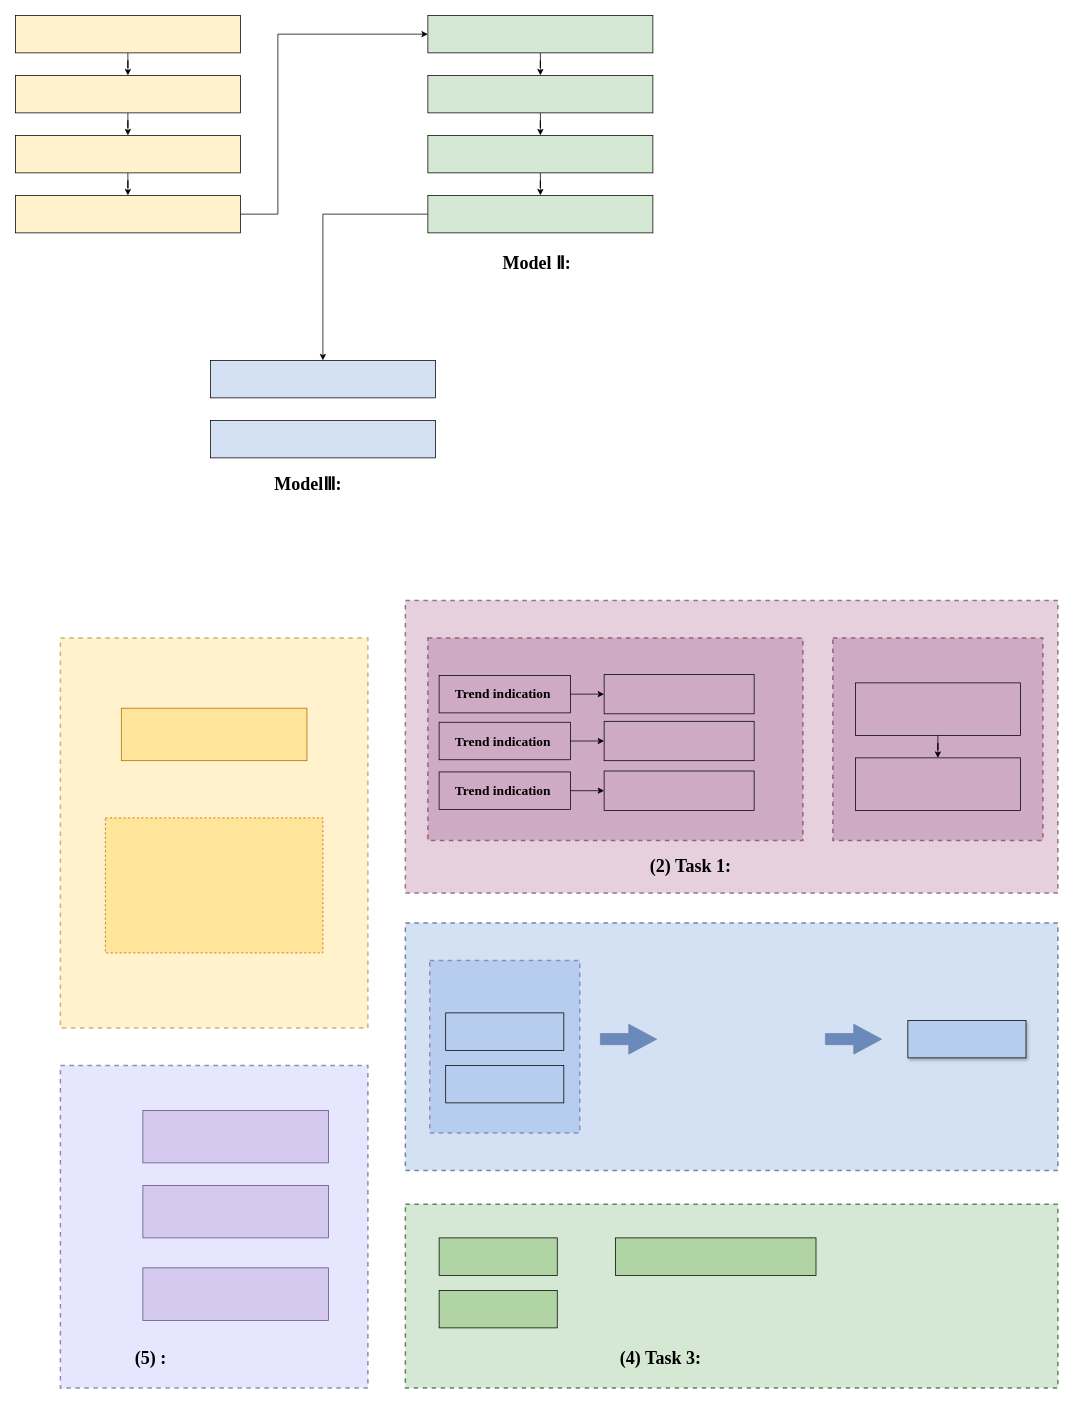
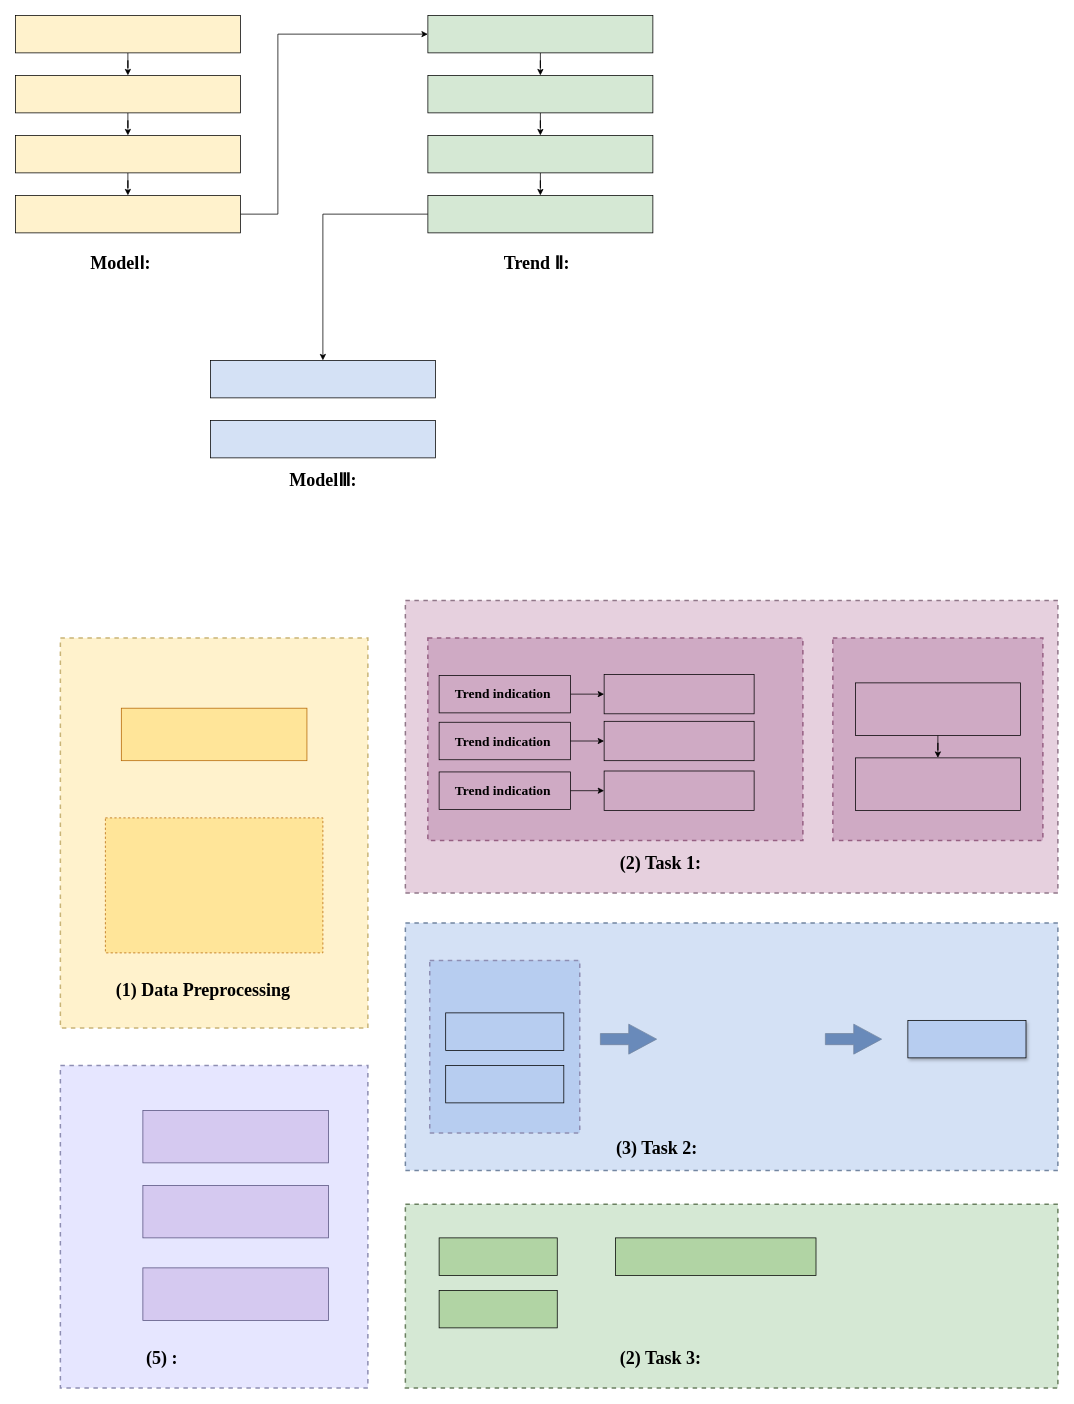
none -> (120, 263)
(537, 263) -> (537, 263)
(308, 484) -> (323, 480)
(690, 867) -> (660, 863)
none -> (203, 990)
none -> (657, 1148)
(150, 1358) -> (162, 1358)
(661, 1358) -> (661, 1358)
